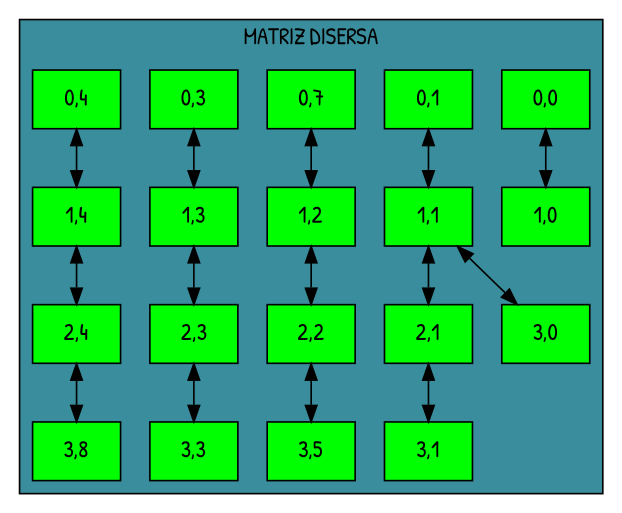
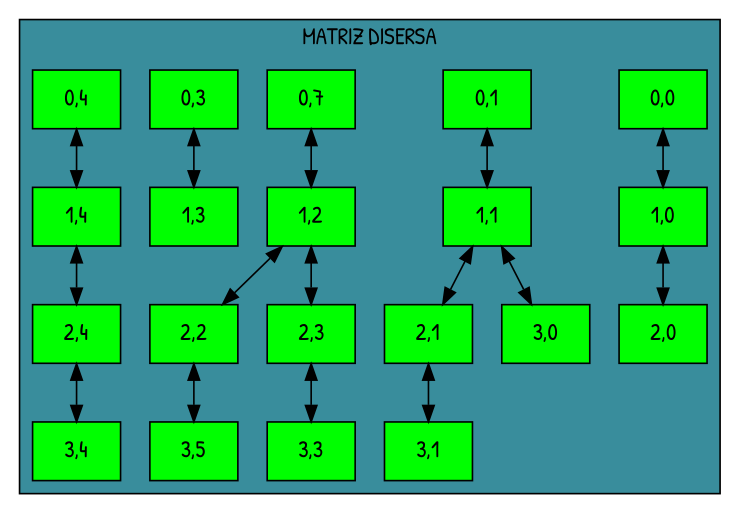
(194, 275) -> (311, 275)
none -> (663, 334)
(77, 451) -> (77, 451)
